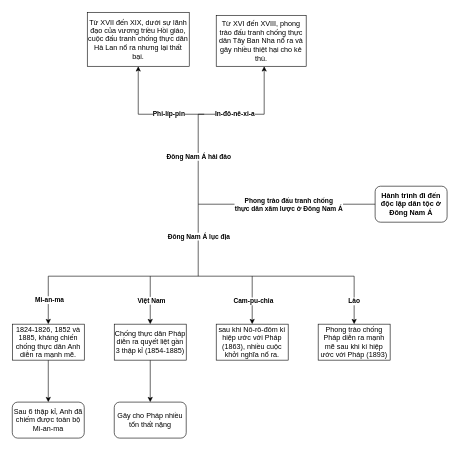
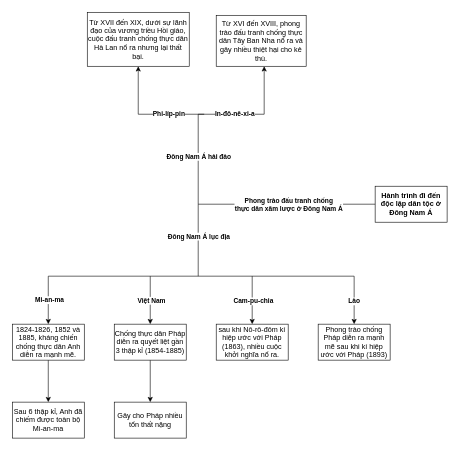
(411, 204) -> (411, 204)
(48, 420) -> (48, 420)
(150, 420) -> (150, 420)
